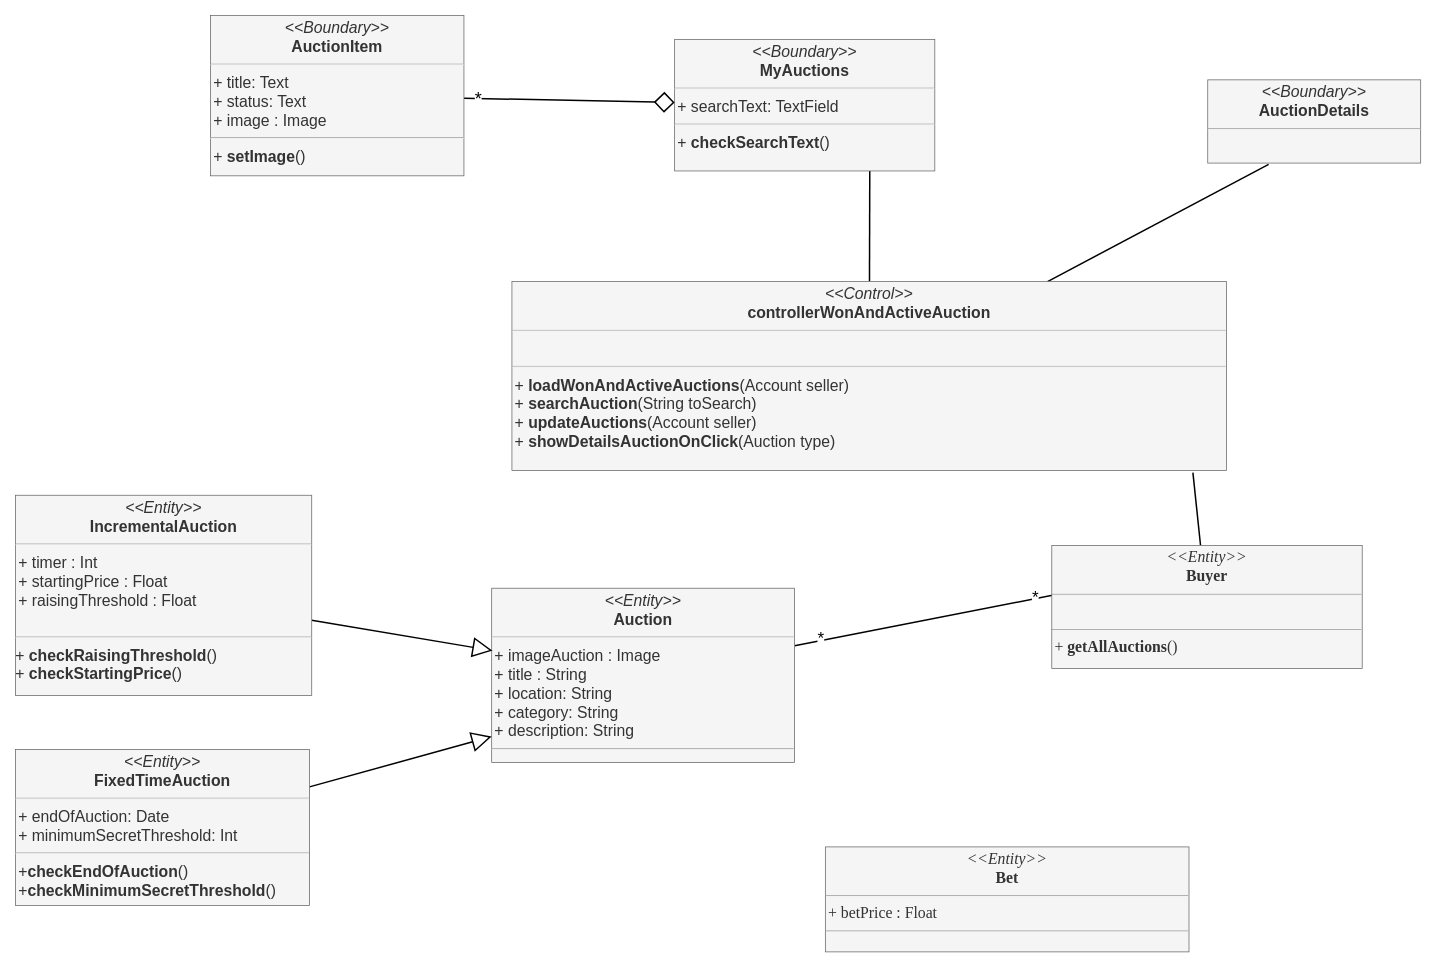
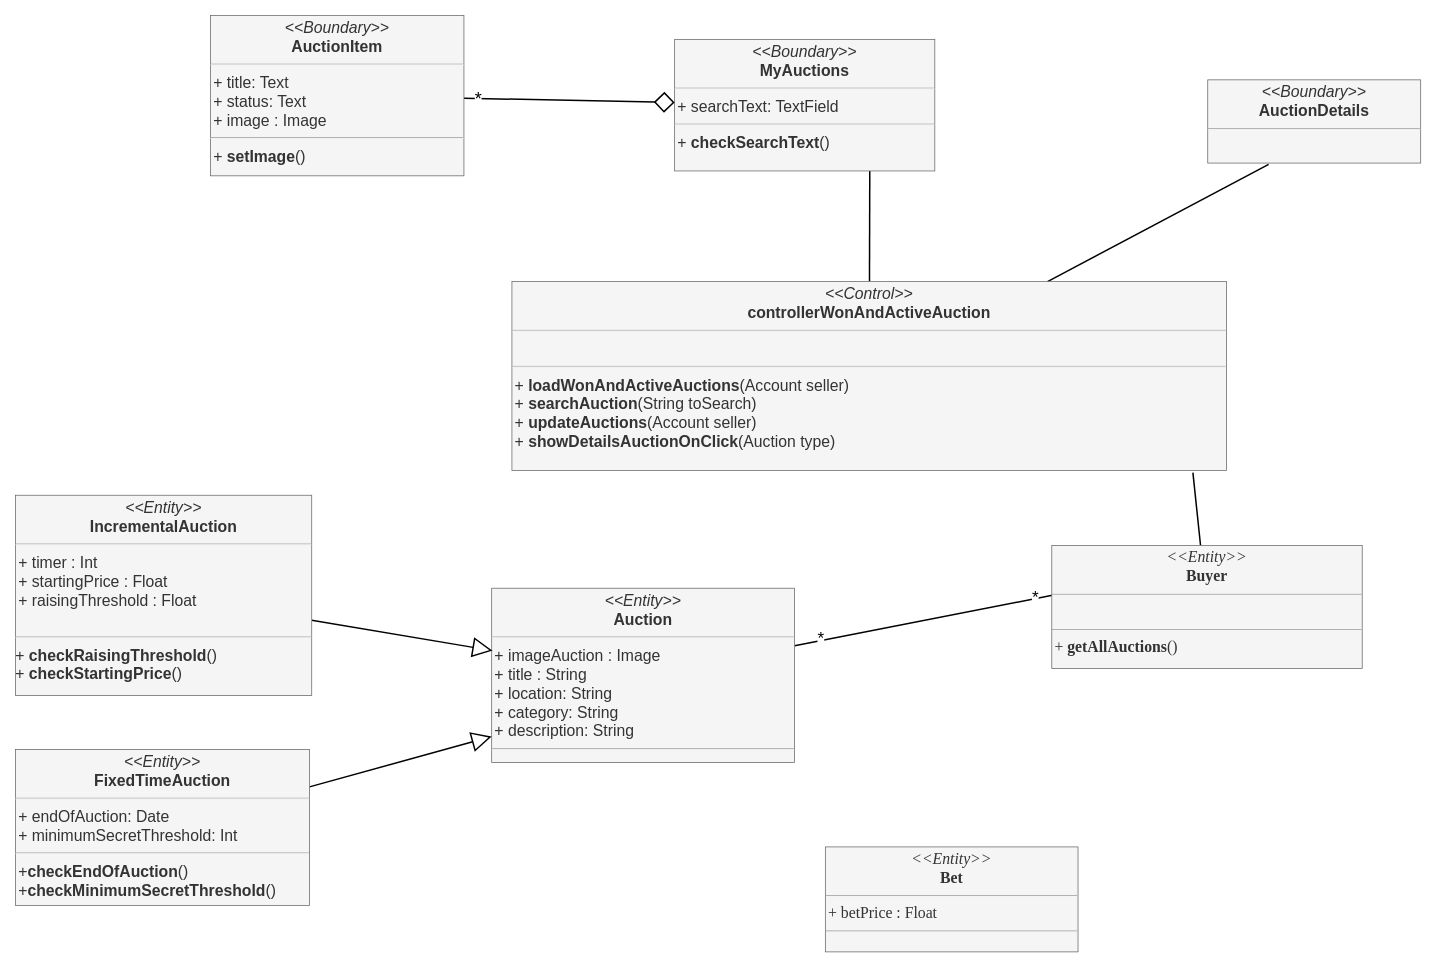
(1007, 900) -> (952, 900)
